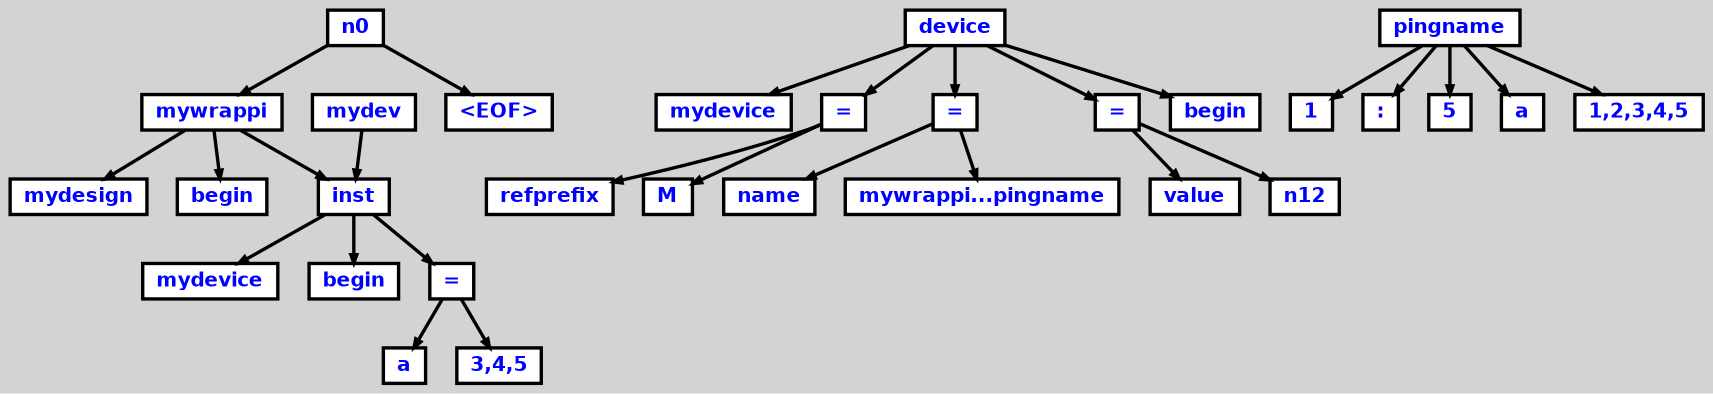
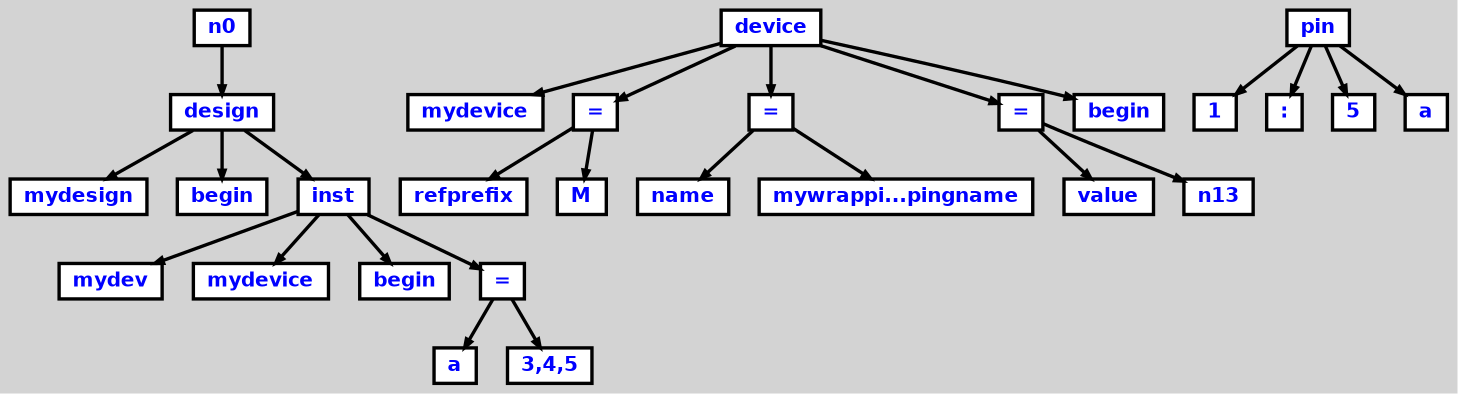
(1450, 28) -> (1318, 28)
(212, 112) -> (222, 112)
(499, 112) -> none
(1639, 112) -> none
(359, 150) -> (230, 236)
(1305, 197) -> (1219, 197)
